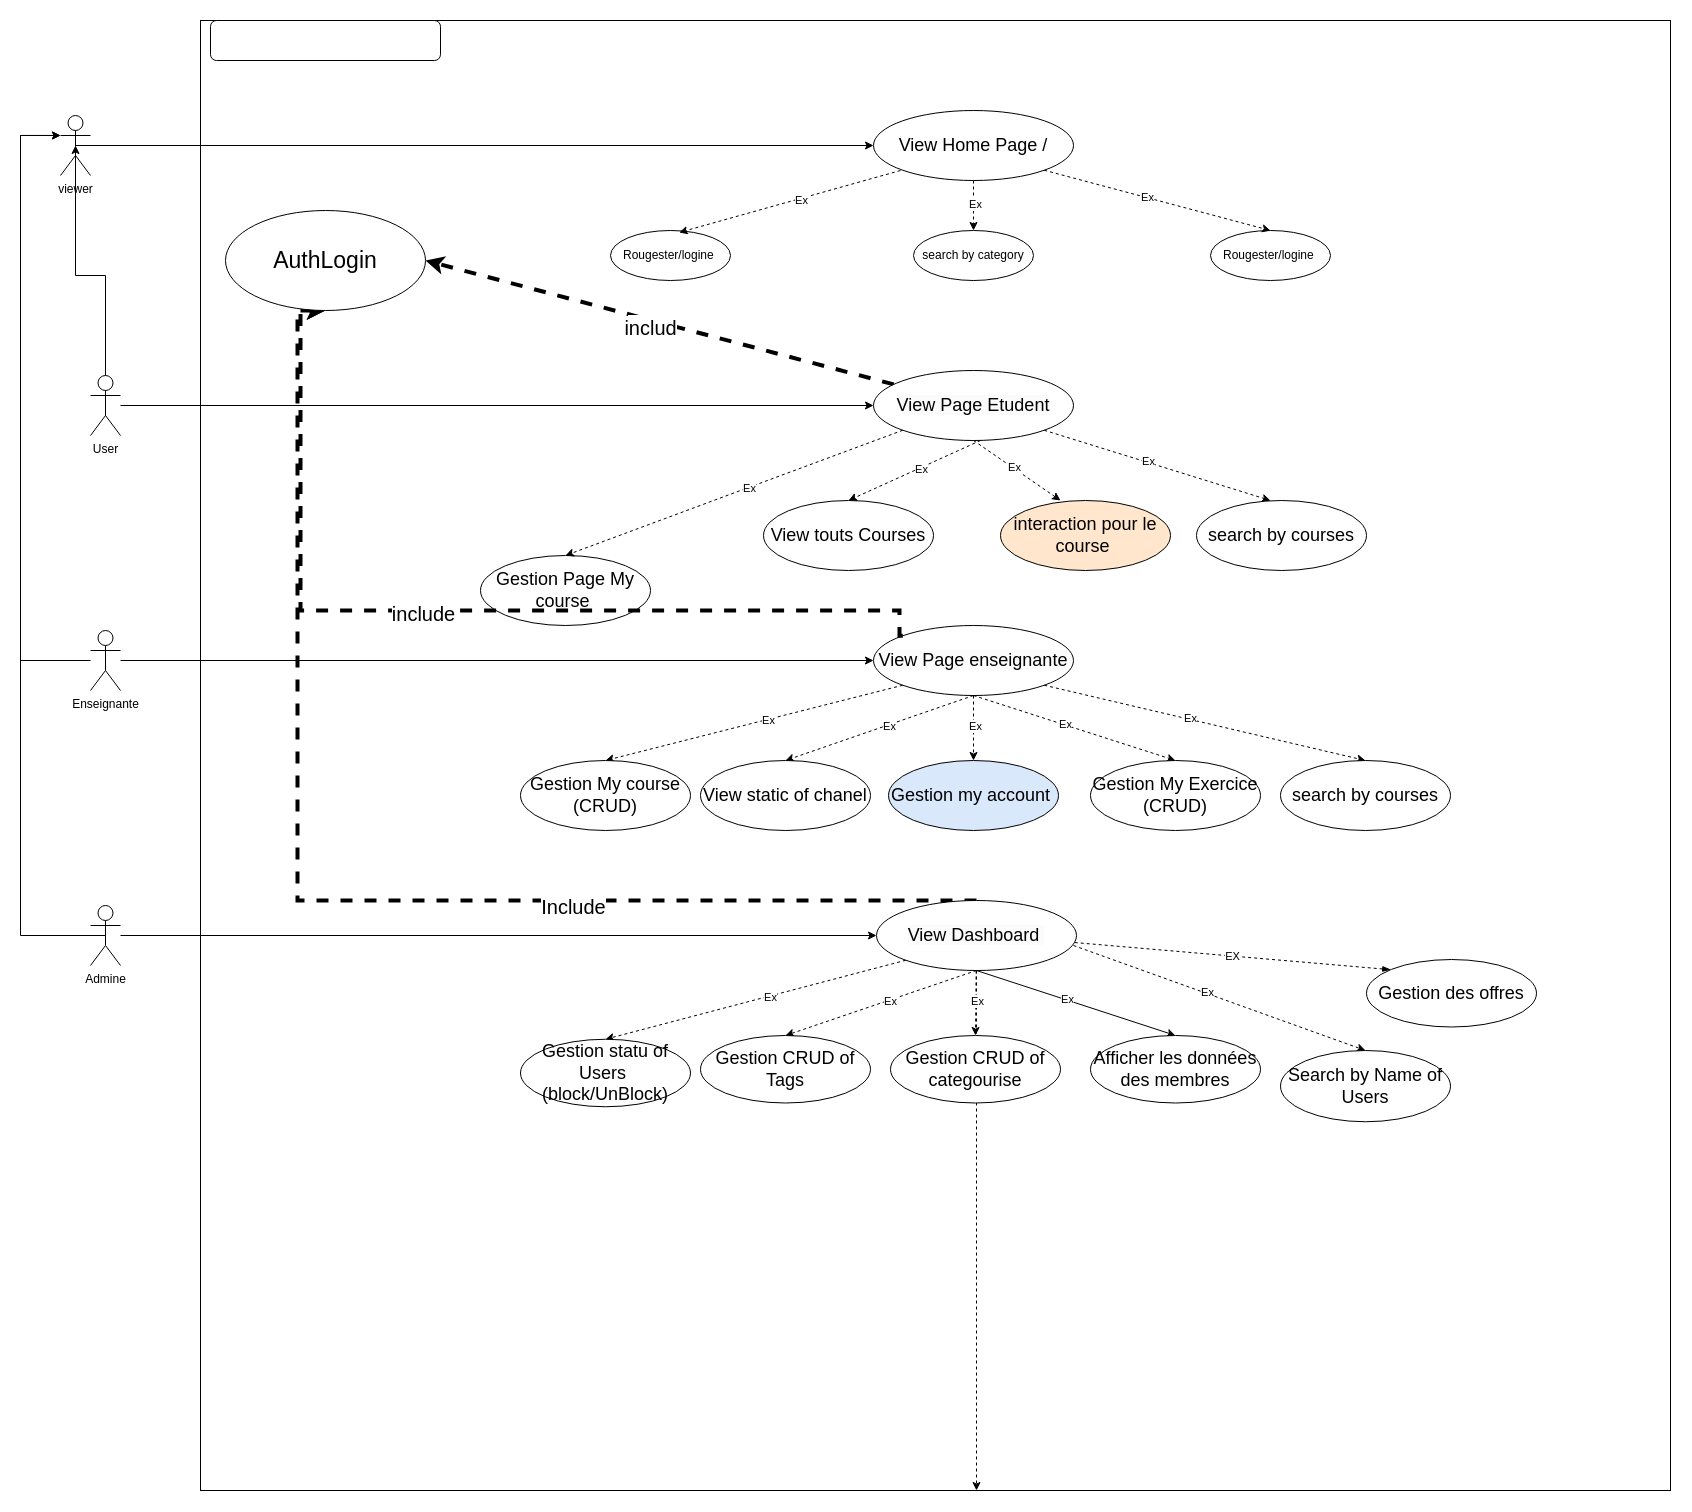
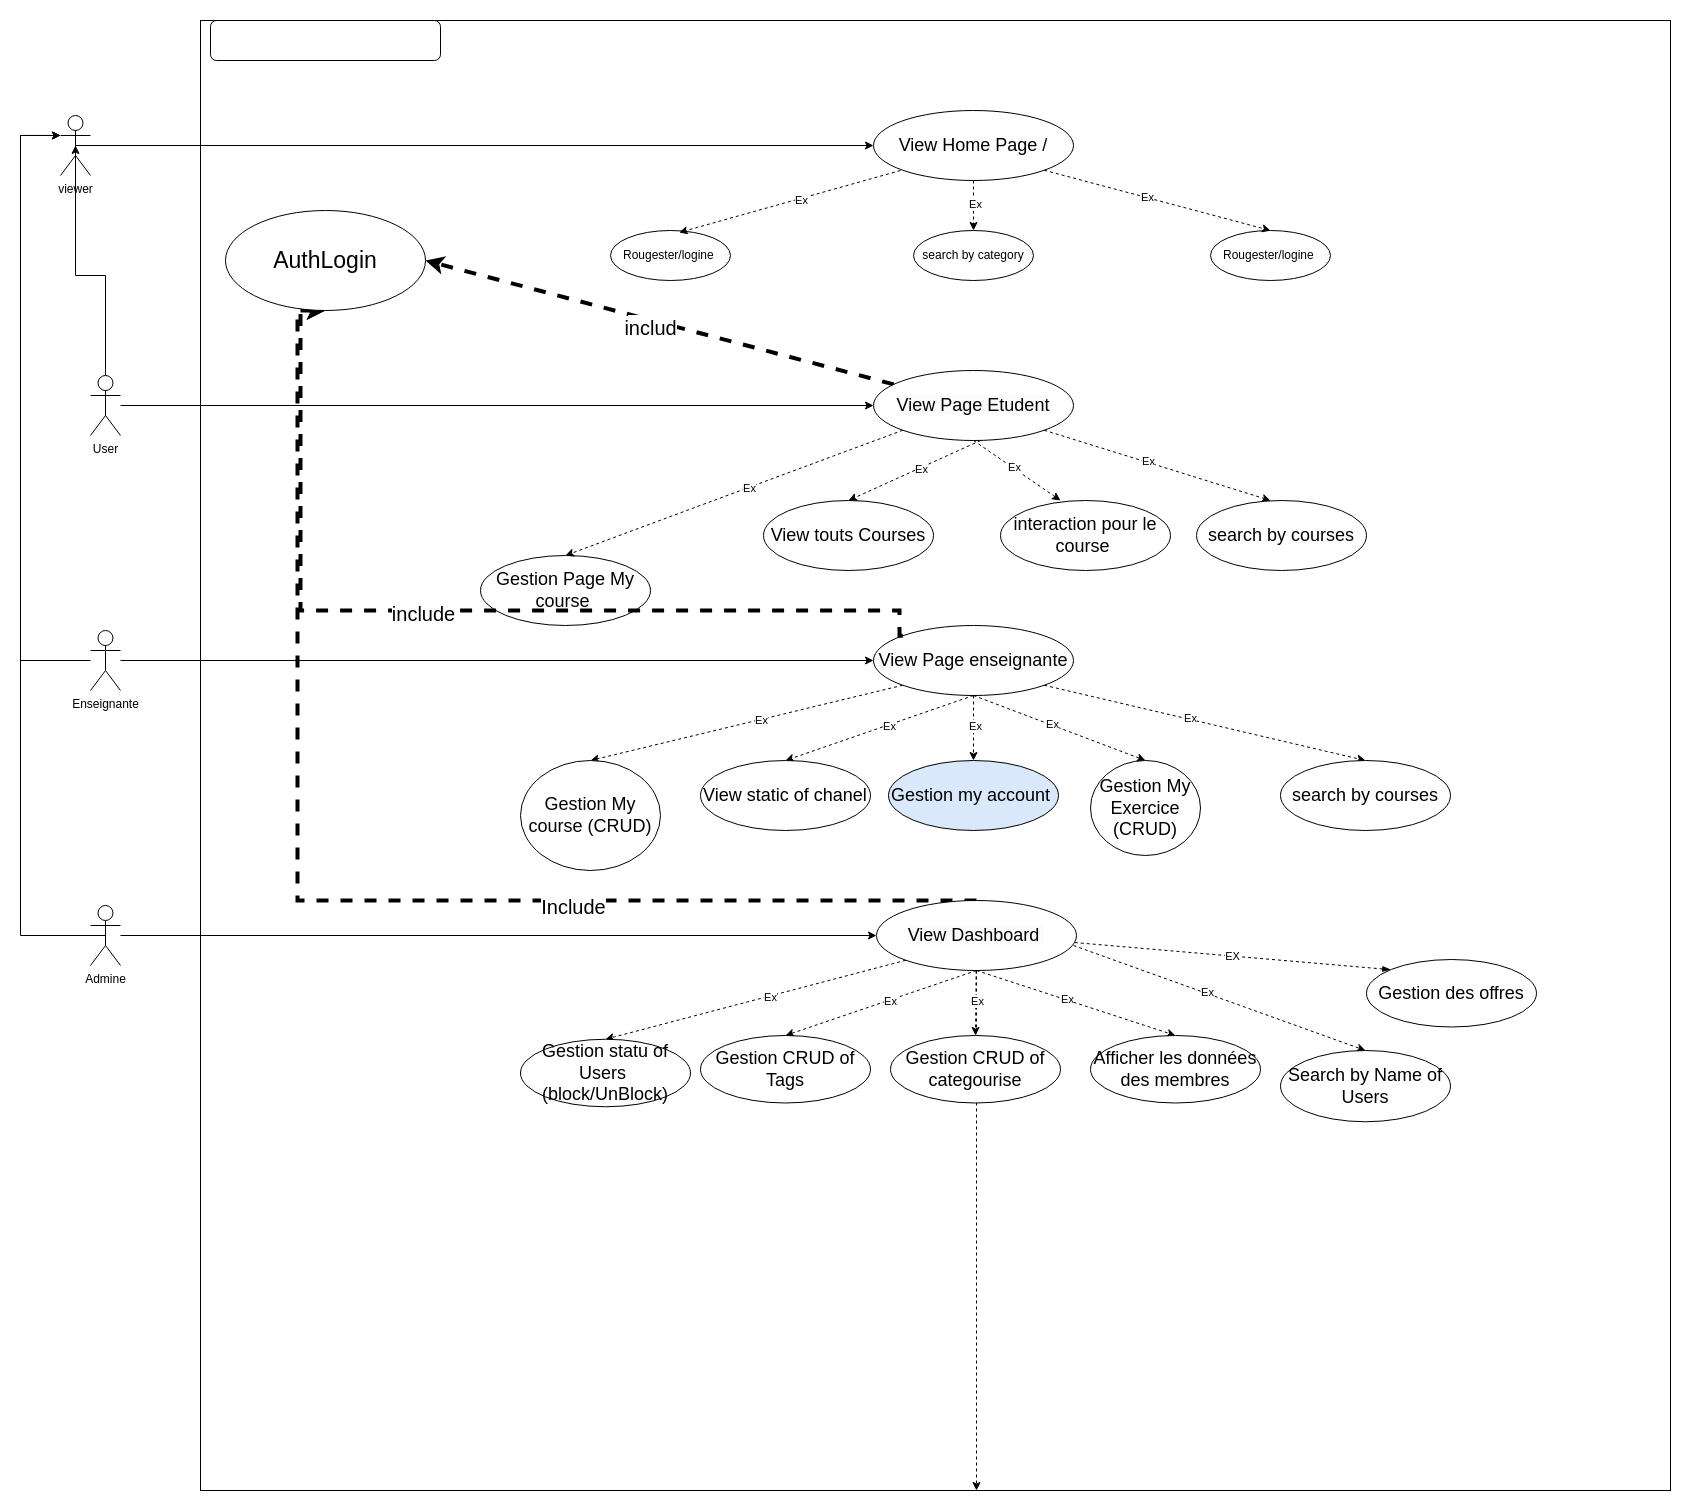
(1086, 536) -> (1086, 536)
(606, 796) -> (591, 816)
(1176, 796) -> (1146, 808)
(1122, 1018) -> (1122, 1018)
